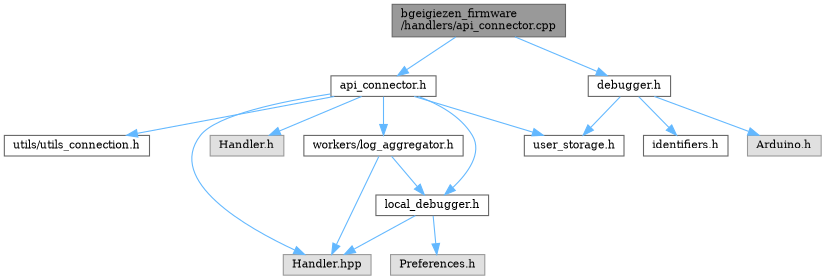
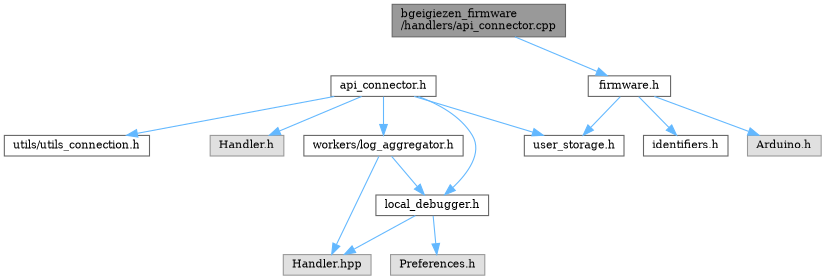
(431, 53) -> none
(629, 86) -> (629, 86)
(194, 149) -> none
